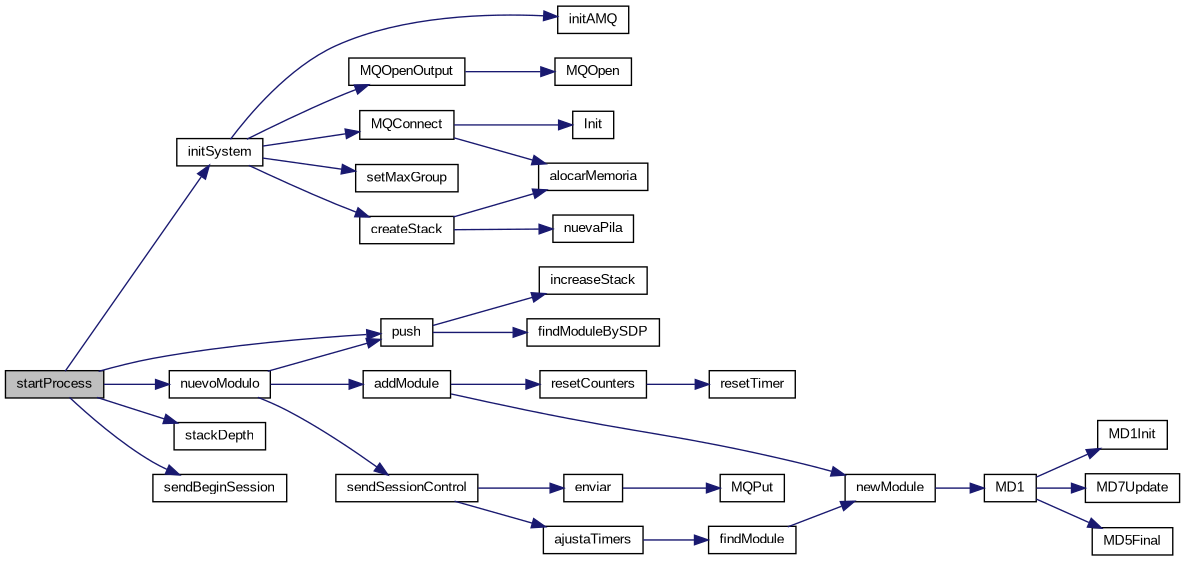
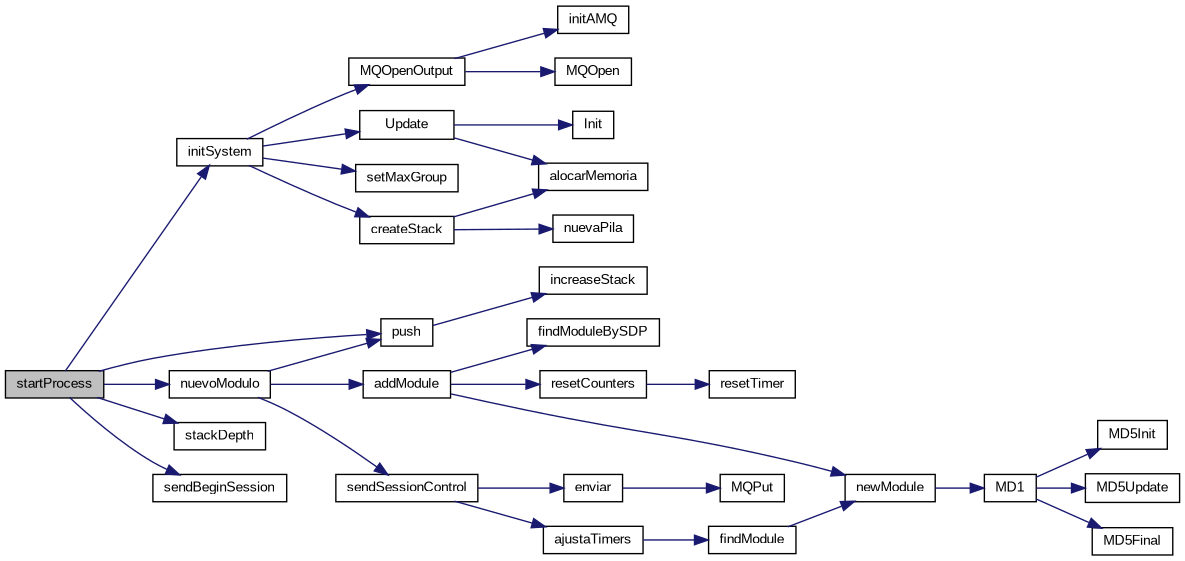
(368, 34) -> (499, 46)
(407, 125) -> (407, 125)
(473, 332) -> (491, 361)
(1132, 435) -> (1132, 435)
(1132, 488) -> (1132, 488)
